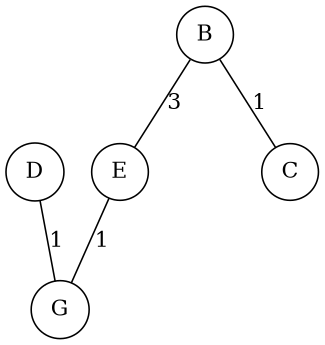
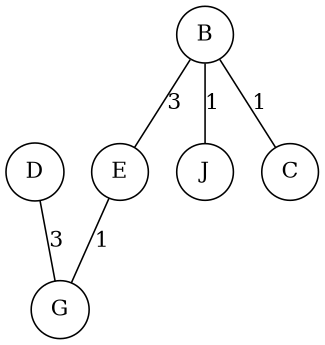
none -> (205, 172)
(57, 241) -> (57, 241)
